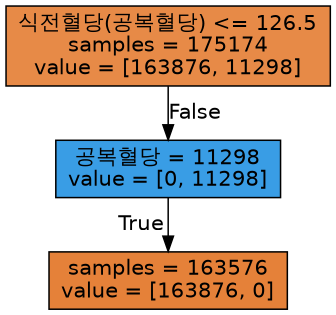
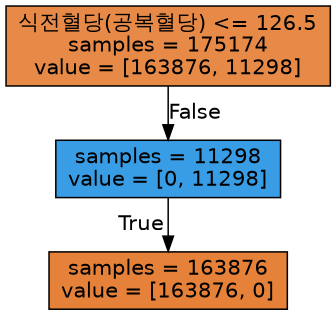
(168, 169) -> (168, 169)
(168, 281) -> (168, 281)
